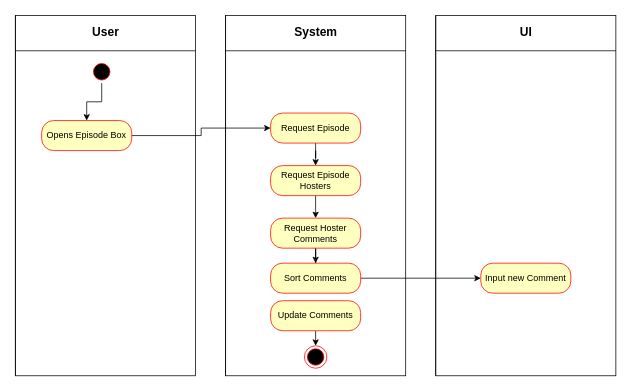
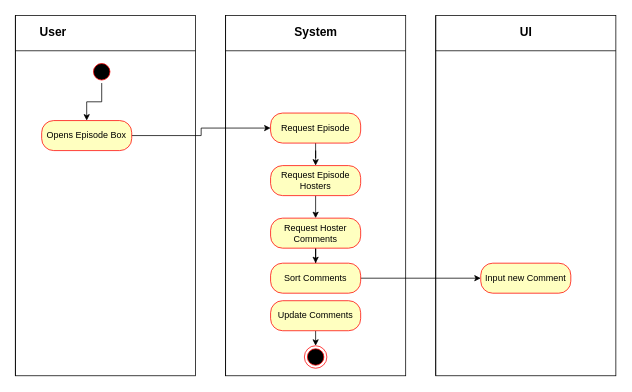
(105, 30) -> (53, 30)
